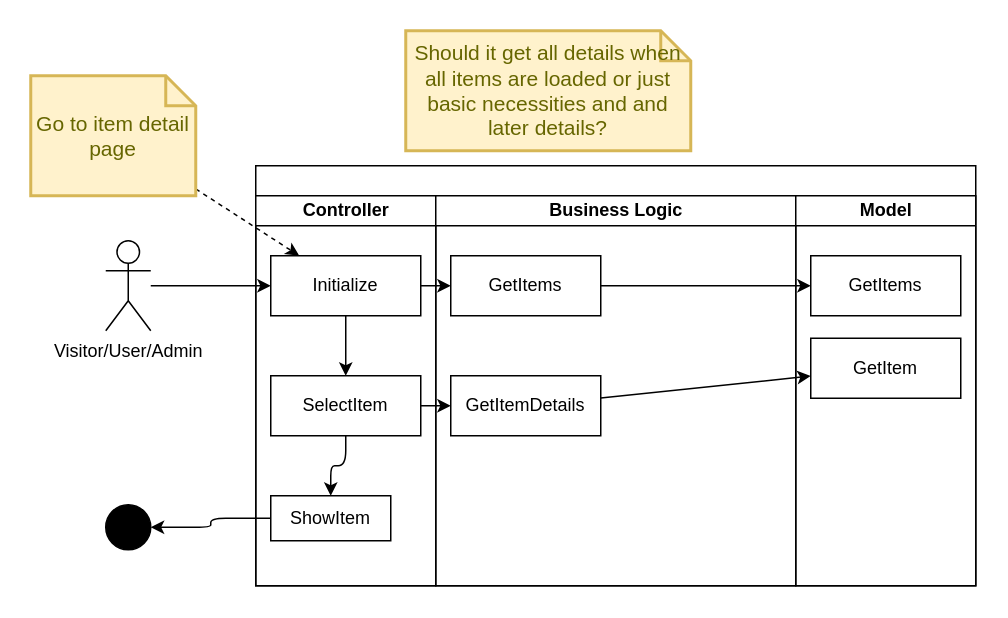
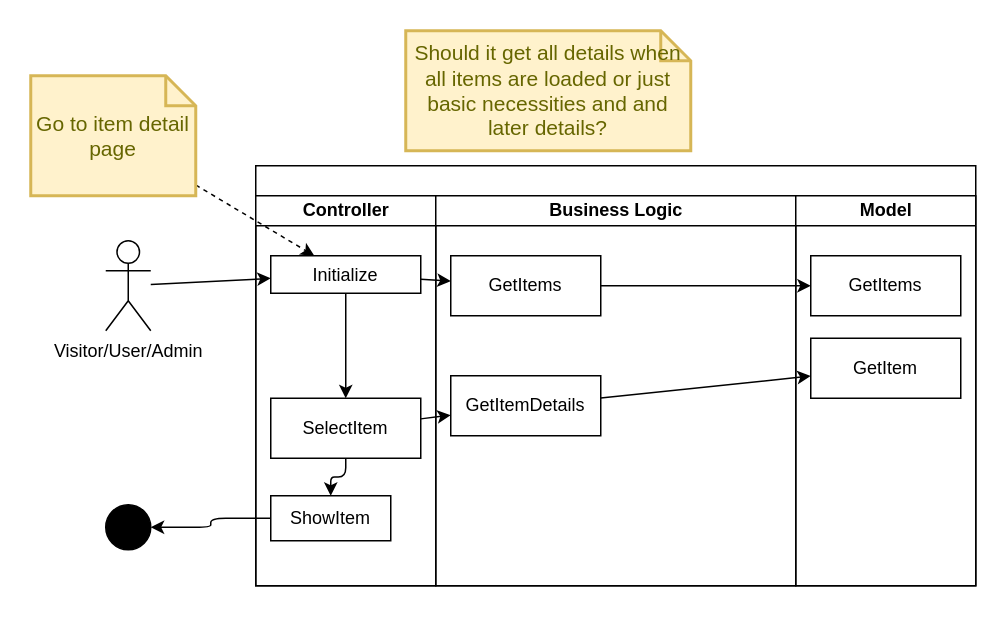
(346, 286) -> (346, 275)
(346, 406) -> (346, 428)
